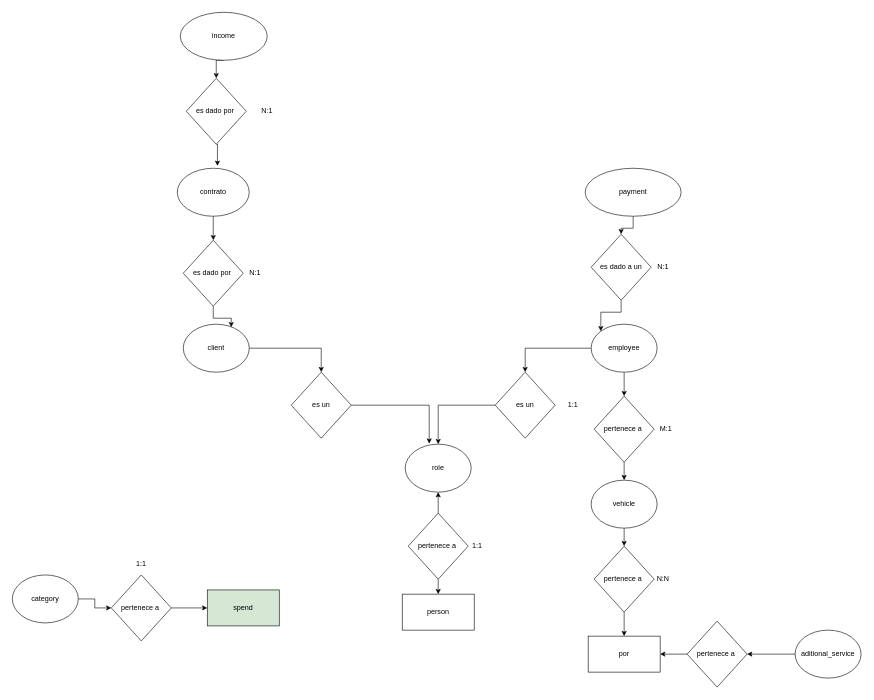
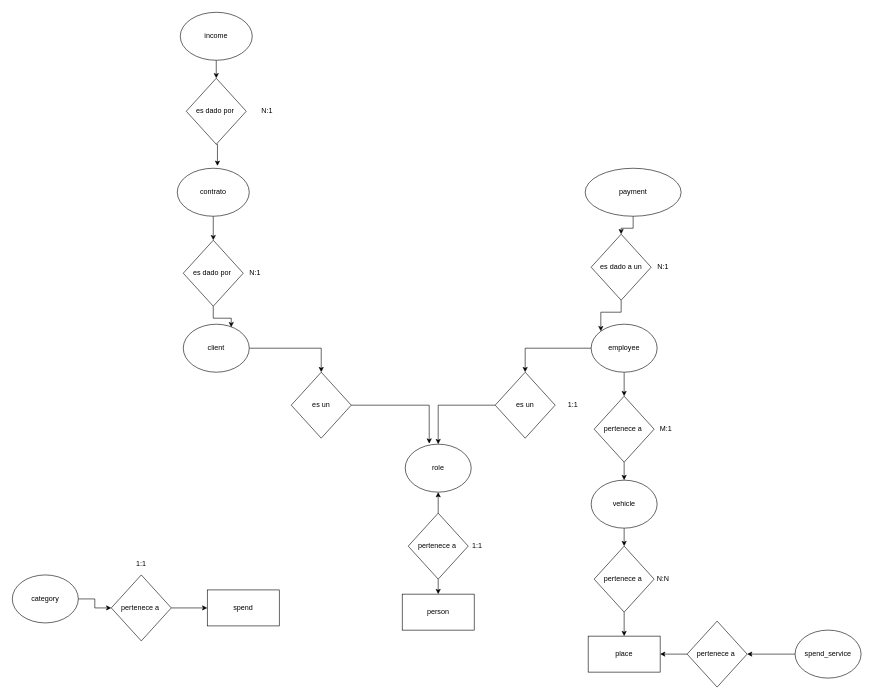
(224, 36) -> (216, 36)
(243, 608) -> (243, 608)
(624, 654) -> (624, 654)
(828, 654) -> (828, 654)
